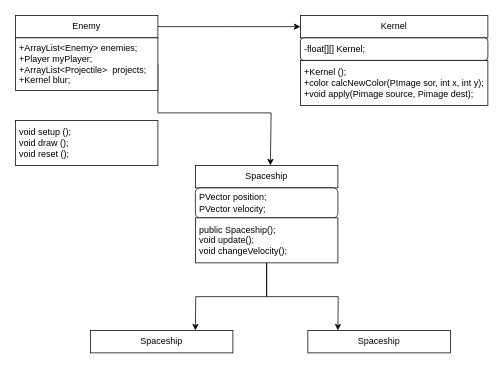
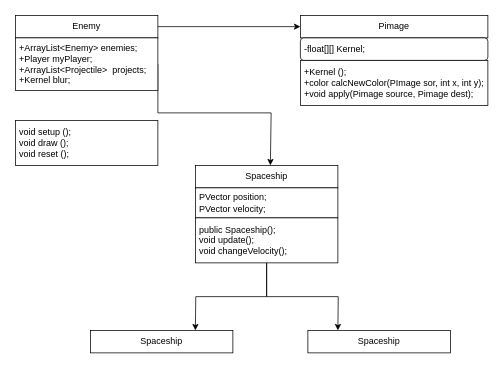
(394, 27) -> (394, 27)
(267, 203) -> (267, 203)
